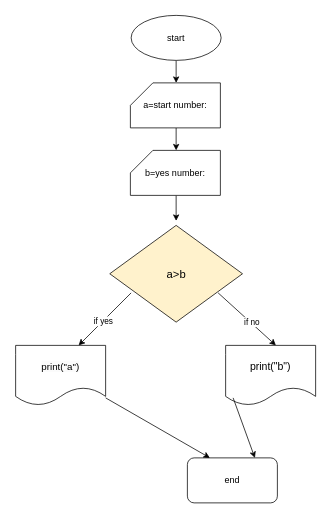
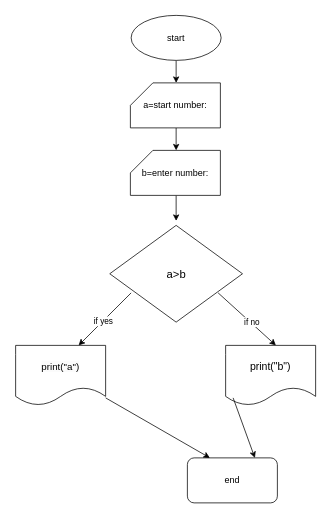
(175, 173) -> (175, 173)
(176, 274) -> (176, 274)
